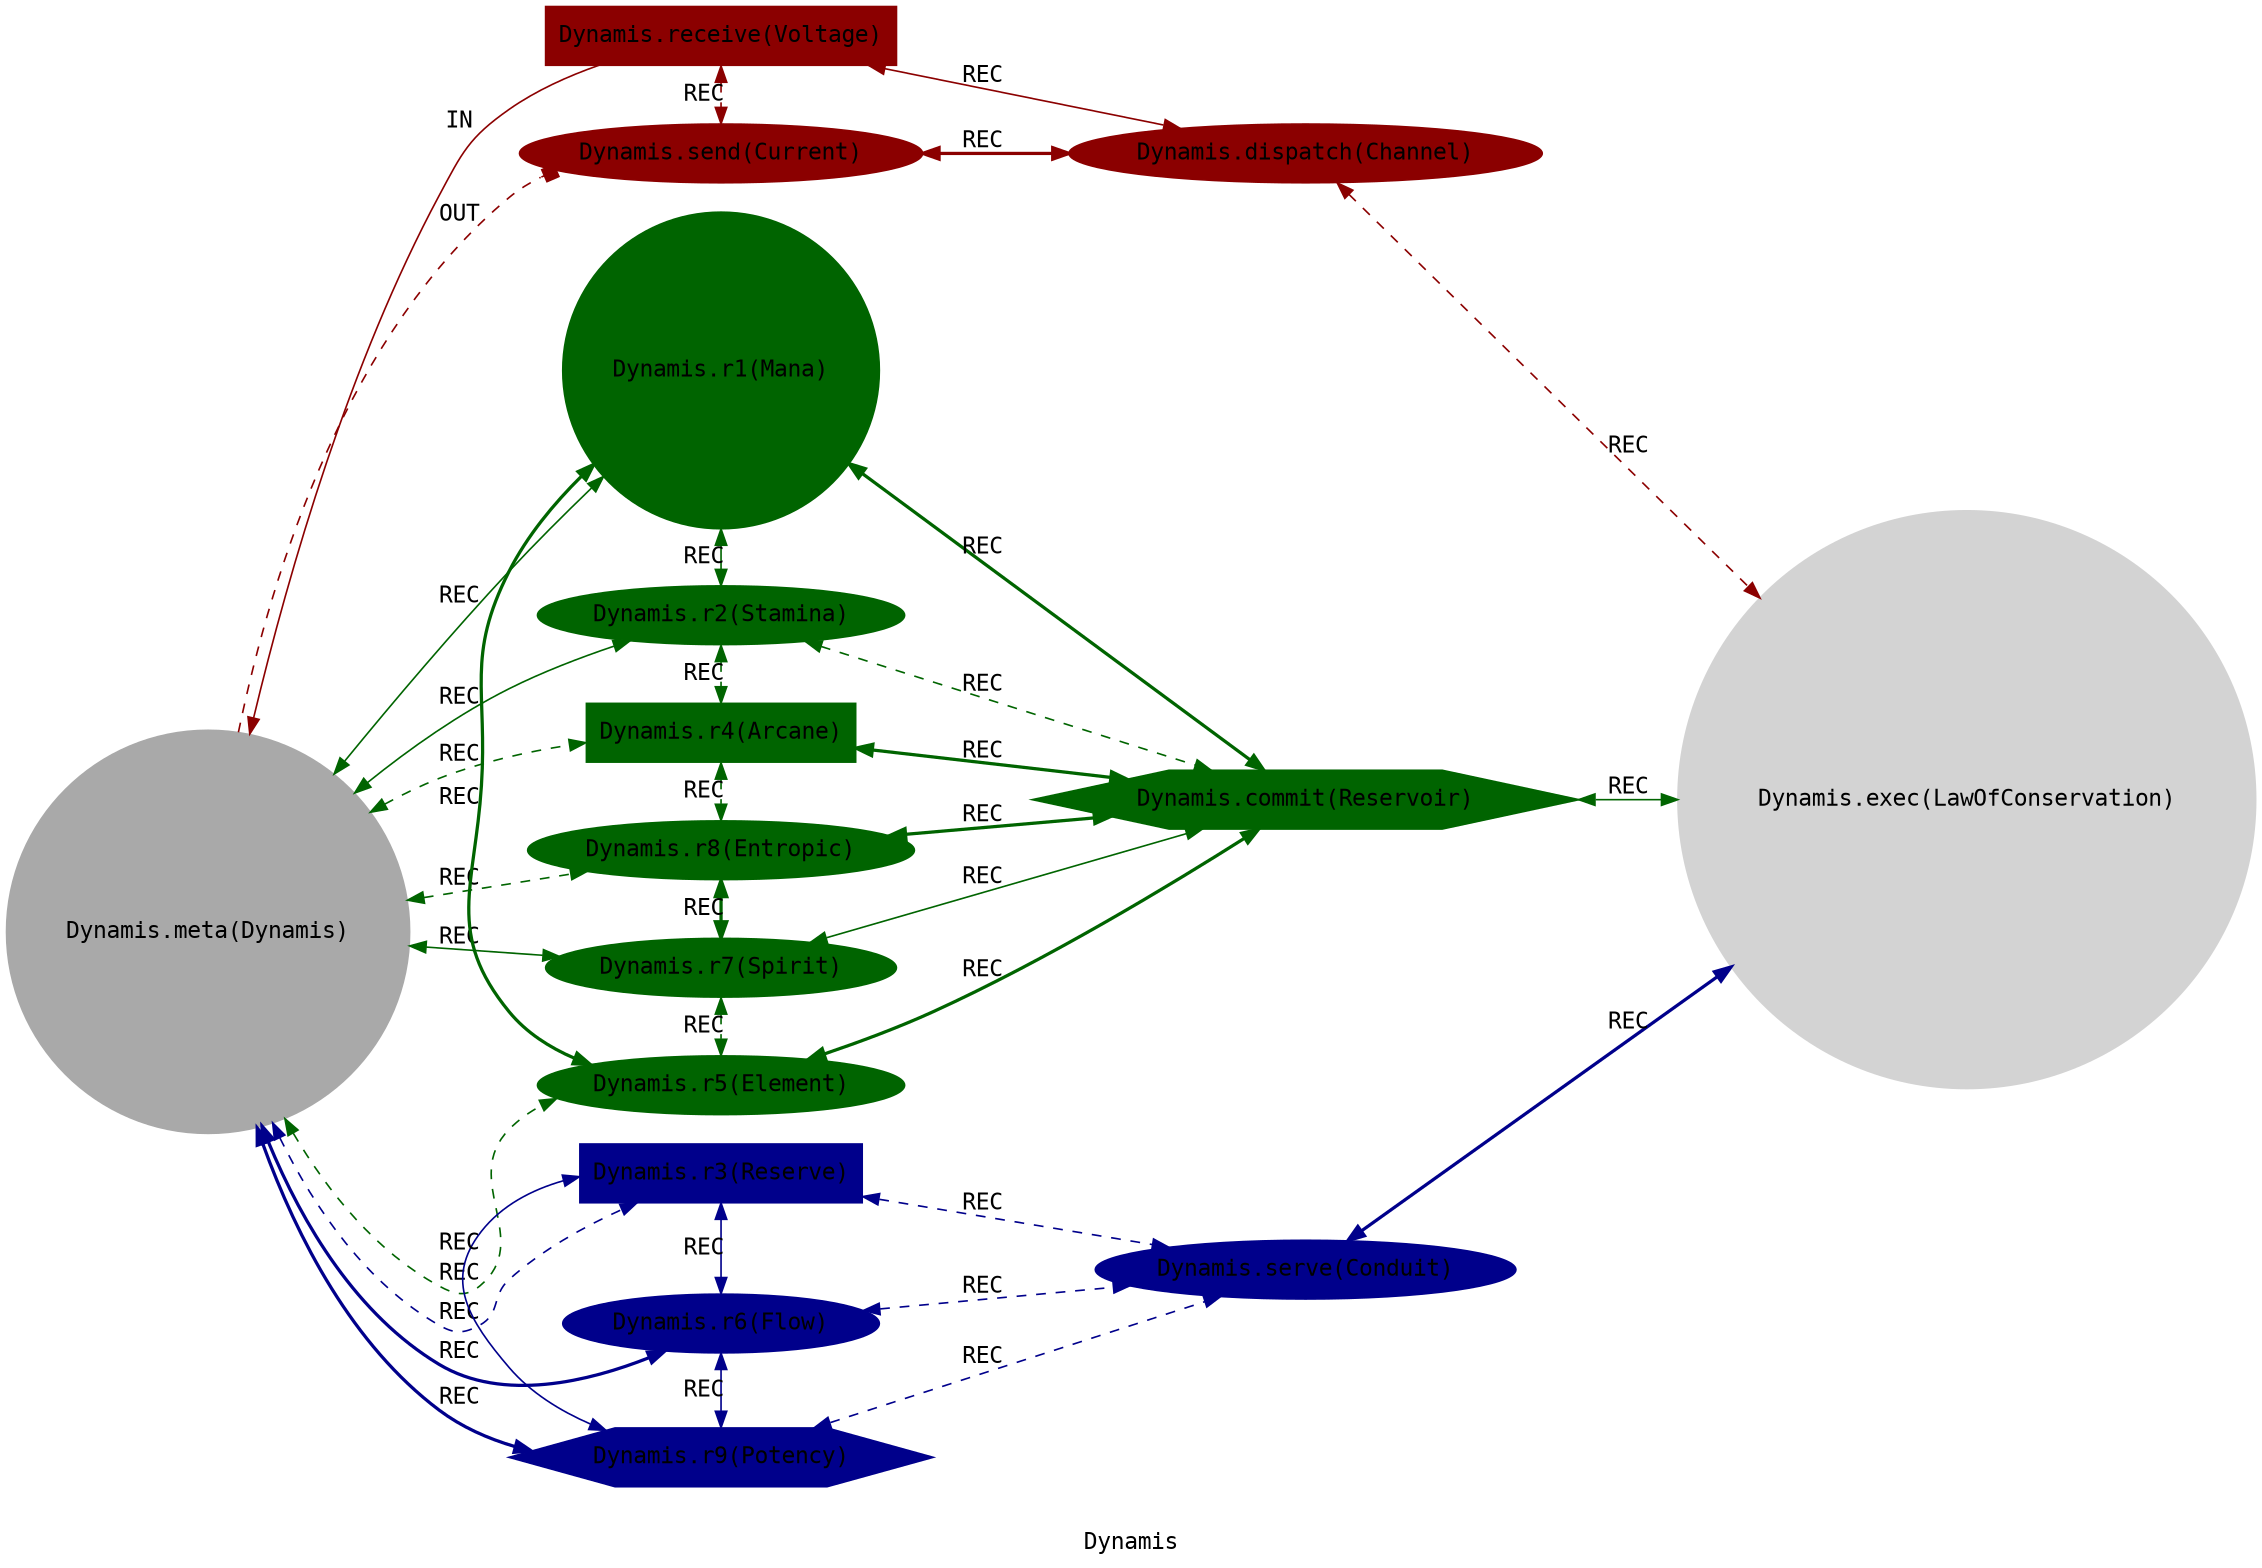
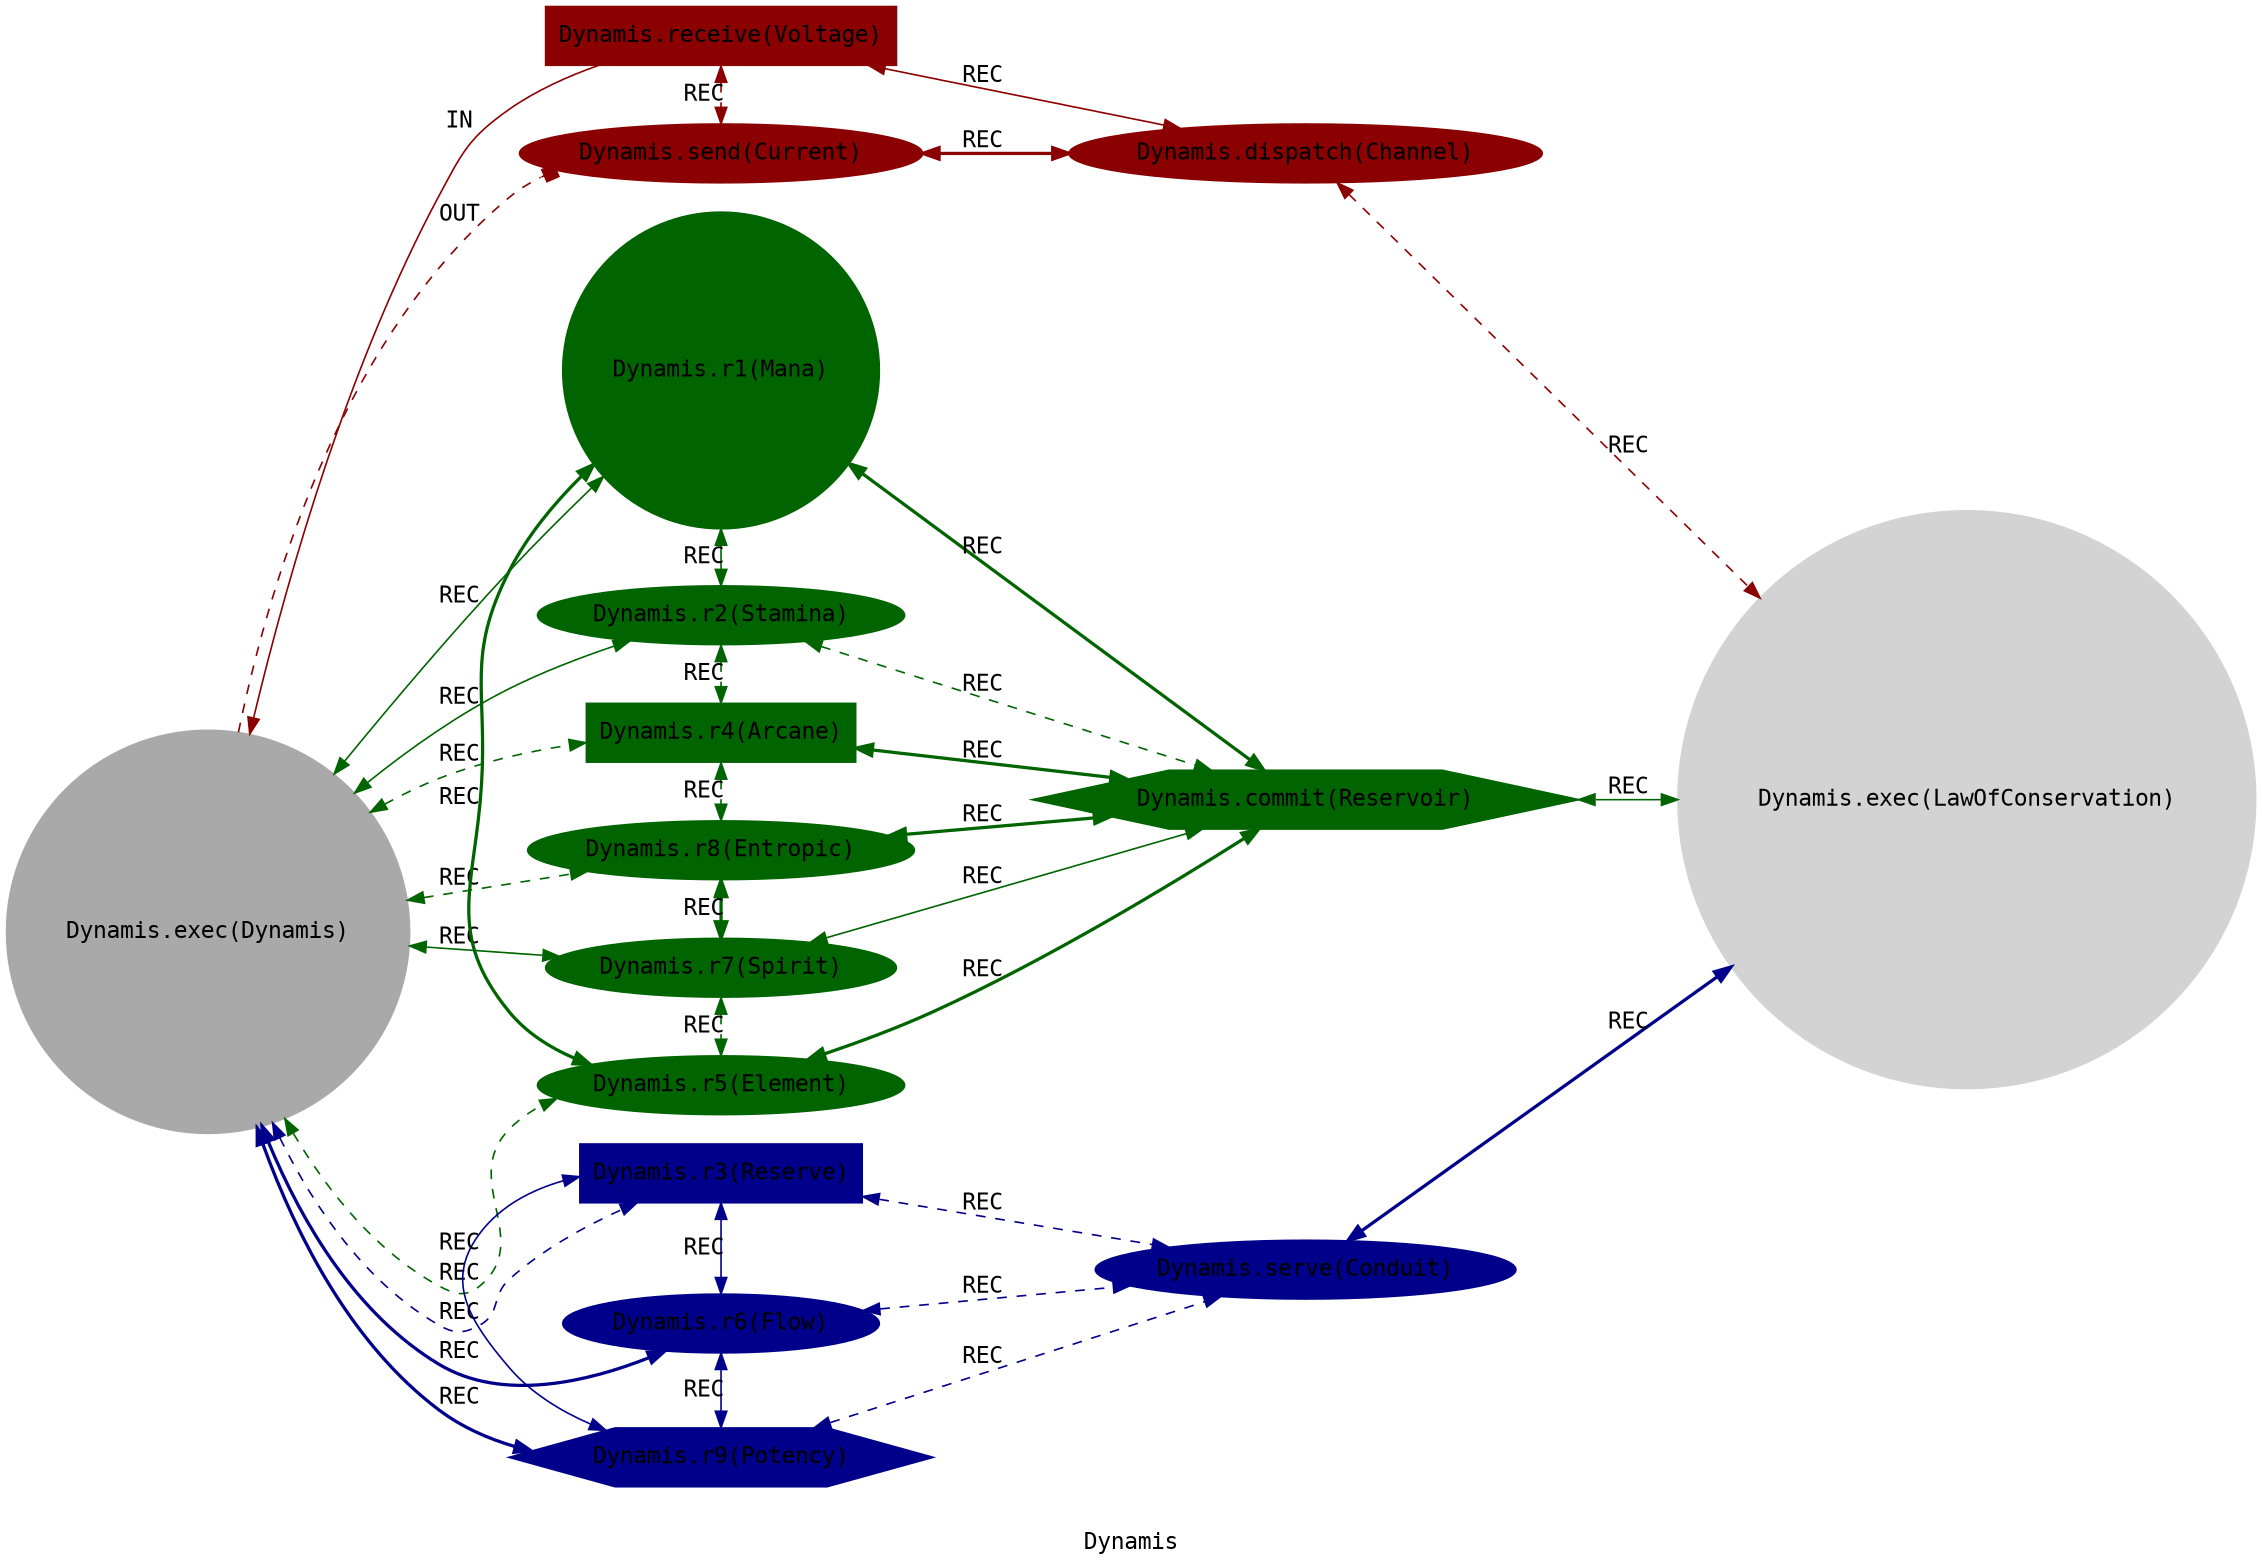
(208, 932) -> (208, 932)
